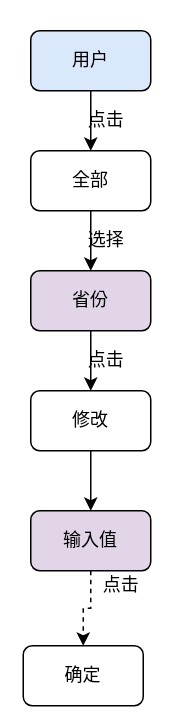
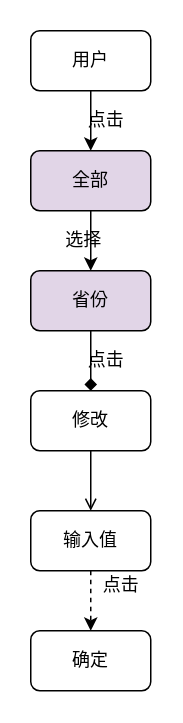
(91, 61) -> (91, 61)
(91, 181) -> (91, 181)
(106, 241) -> (83, 241)
(91, 379) -> (91, 378)
(91, 499) -> (91, 501)
(91, 541) -> (91, 541)
(83, 676) -> (91, 661)
